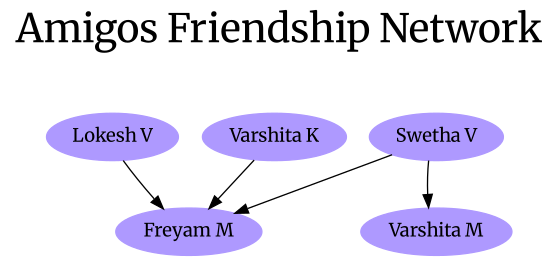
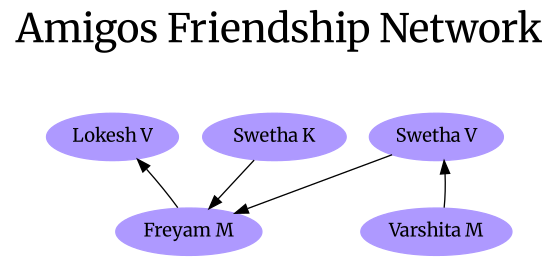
(274, 137) -> (274, 137)
(428, 177) -> (445, 191)
(138, 180) -> (163, 188)
